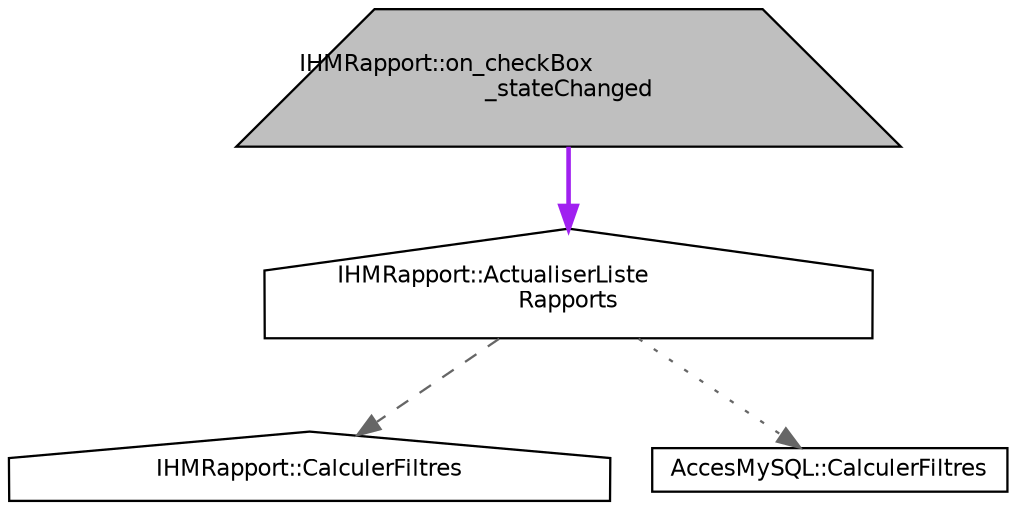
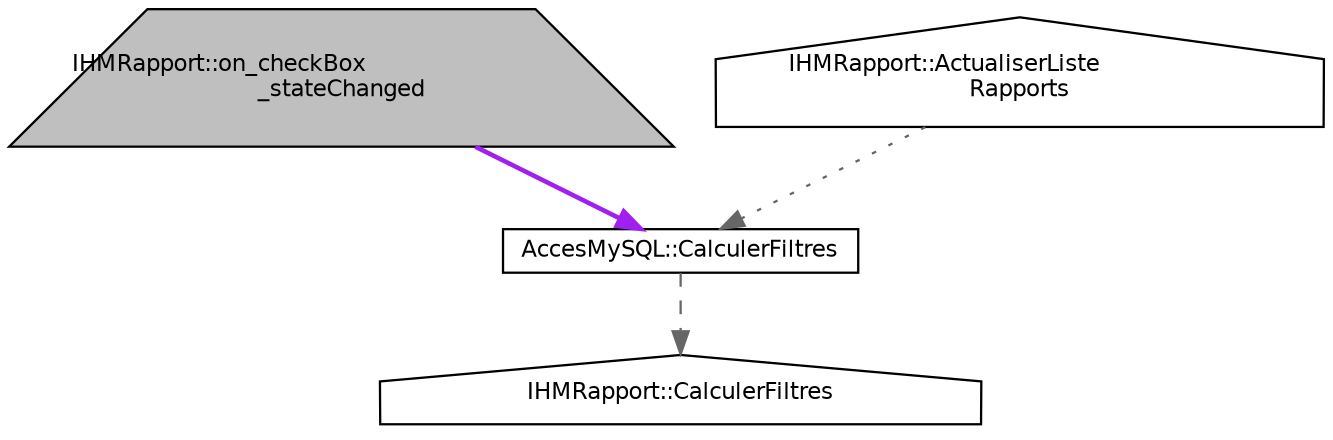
(569, 176) -> (548, 183)
(438, 380) -> (681, 302)
